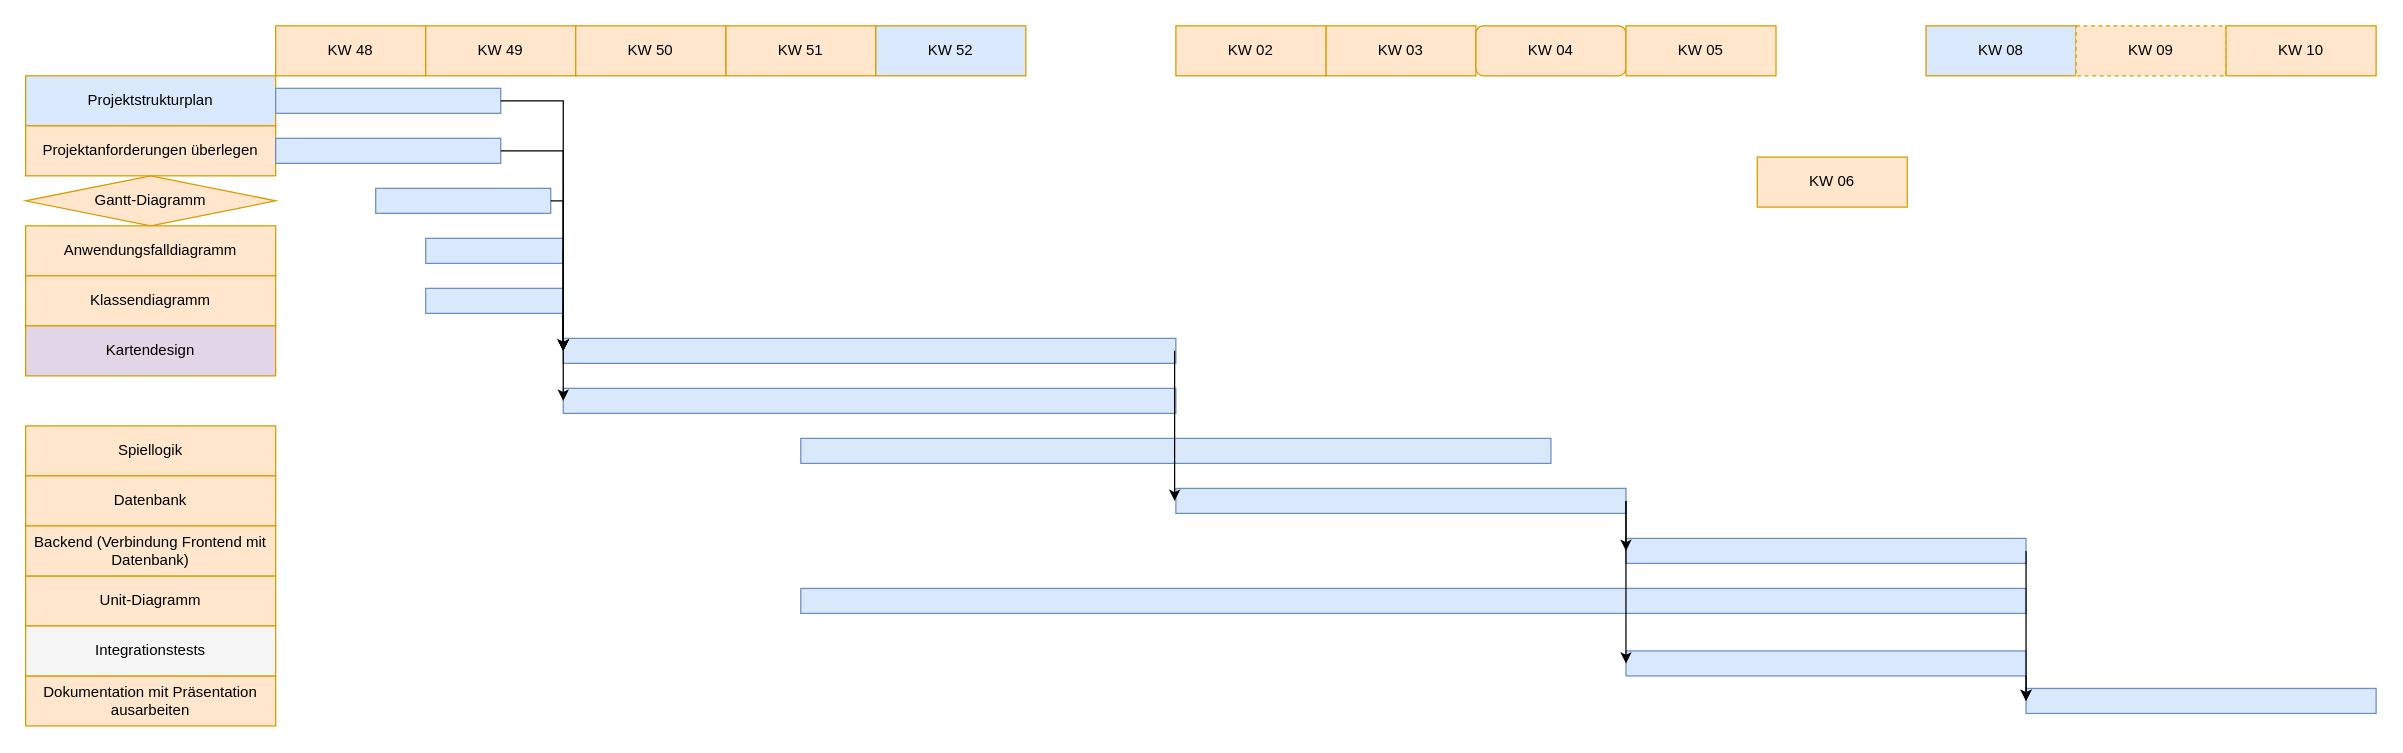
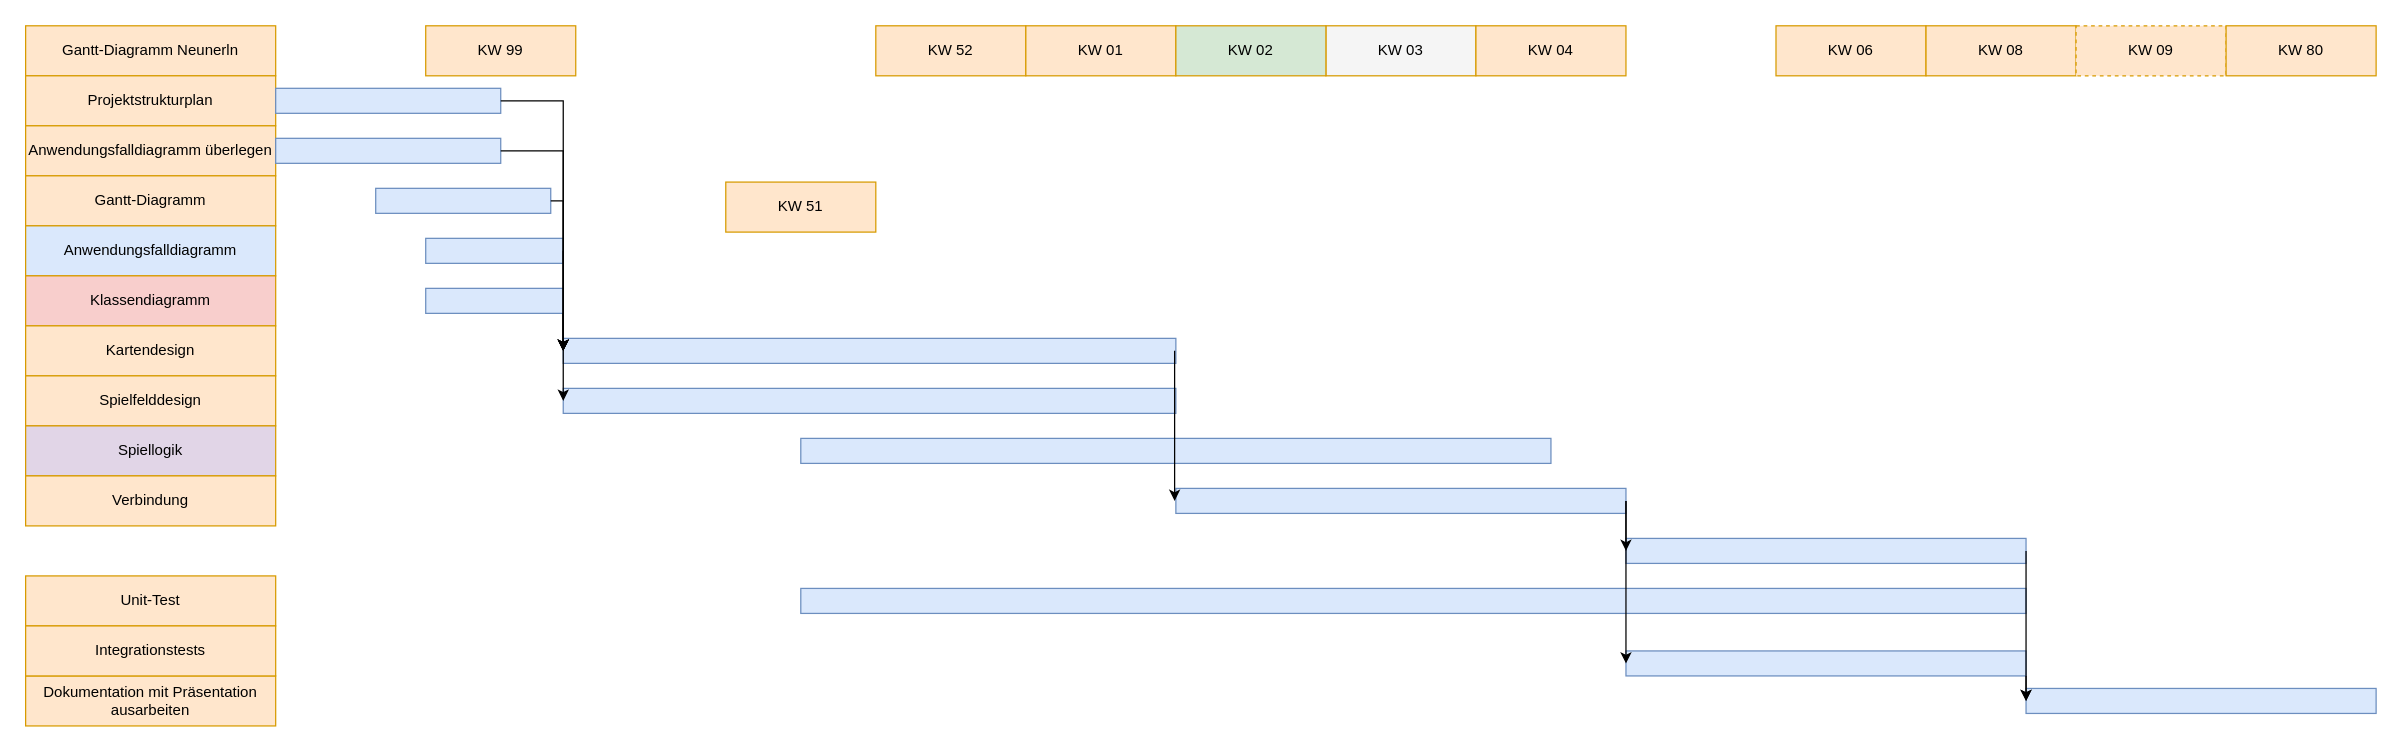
none -> (151, 51)
(351, 51) -> none
(501, 51) -> (501, 51)
(651, 51) -> none
(801, 51) -> (801, 207)
(951, 51) -> (951, 51)
none -> (1101, 51)
(1251, 51) -> (1251, 51)
(1401, 51) -> (1401, 51)
(1551, 51) -> (1551, 51)
(1701, 51) -> none
(2001, 51) -> (2001, 51)
(2301, 51) -> (2301, 51)
(151, 101) -> (151, 101)
(151, 151) -> (151, 151)
(1832, 182) -> (1851, 51)
(151, 201) -> (151, 201)
(151, 251) -> (151, 251)
(151, 301) -> (151, 301)
(151, 351) -> (151, 351)
none -> (151, 401)
(151, 451) -> (151, 451)
(151, 501) -> (151, 501)
(151, 551) -> none
(151, 601) -> (151, 601)
(151, 651) -> (151, 651)
